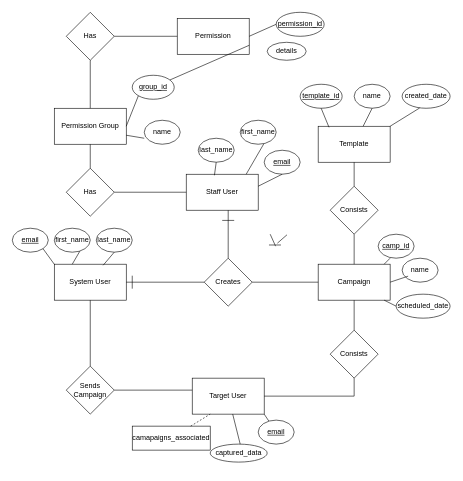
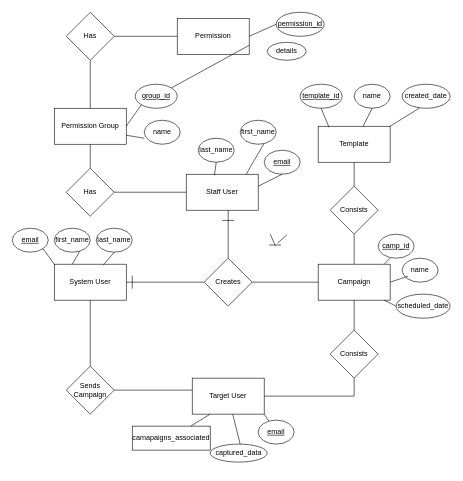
(153, 87) -> (156, 96)
(201, 420) -> (201, 420)
